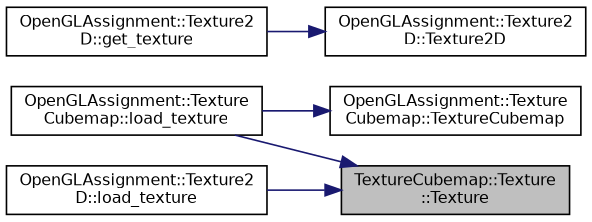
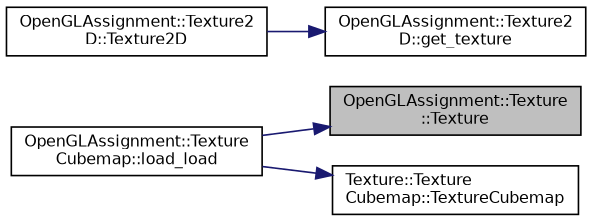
(288, 32) -> (288, 32)
(137, 111) -> (137, 151)
(455, 111) -> (455, 190)
(137, 190) -> none
(455, 190) -> (455, 111)
